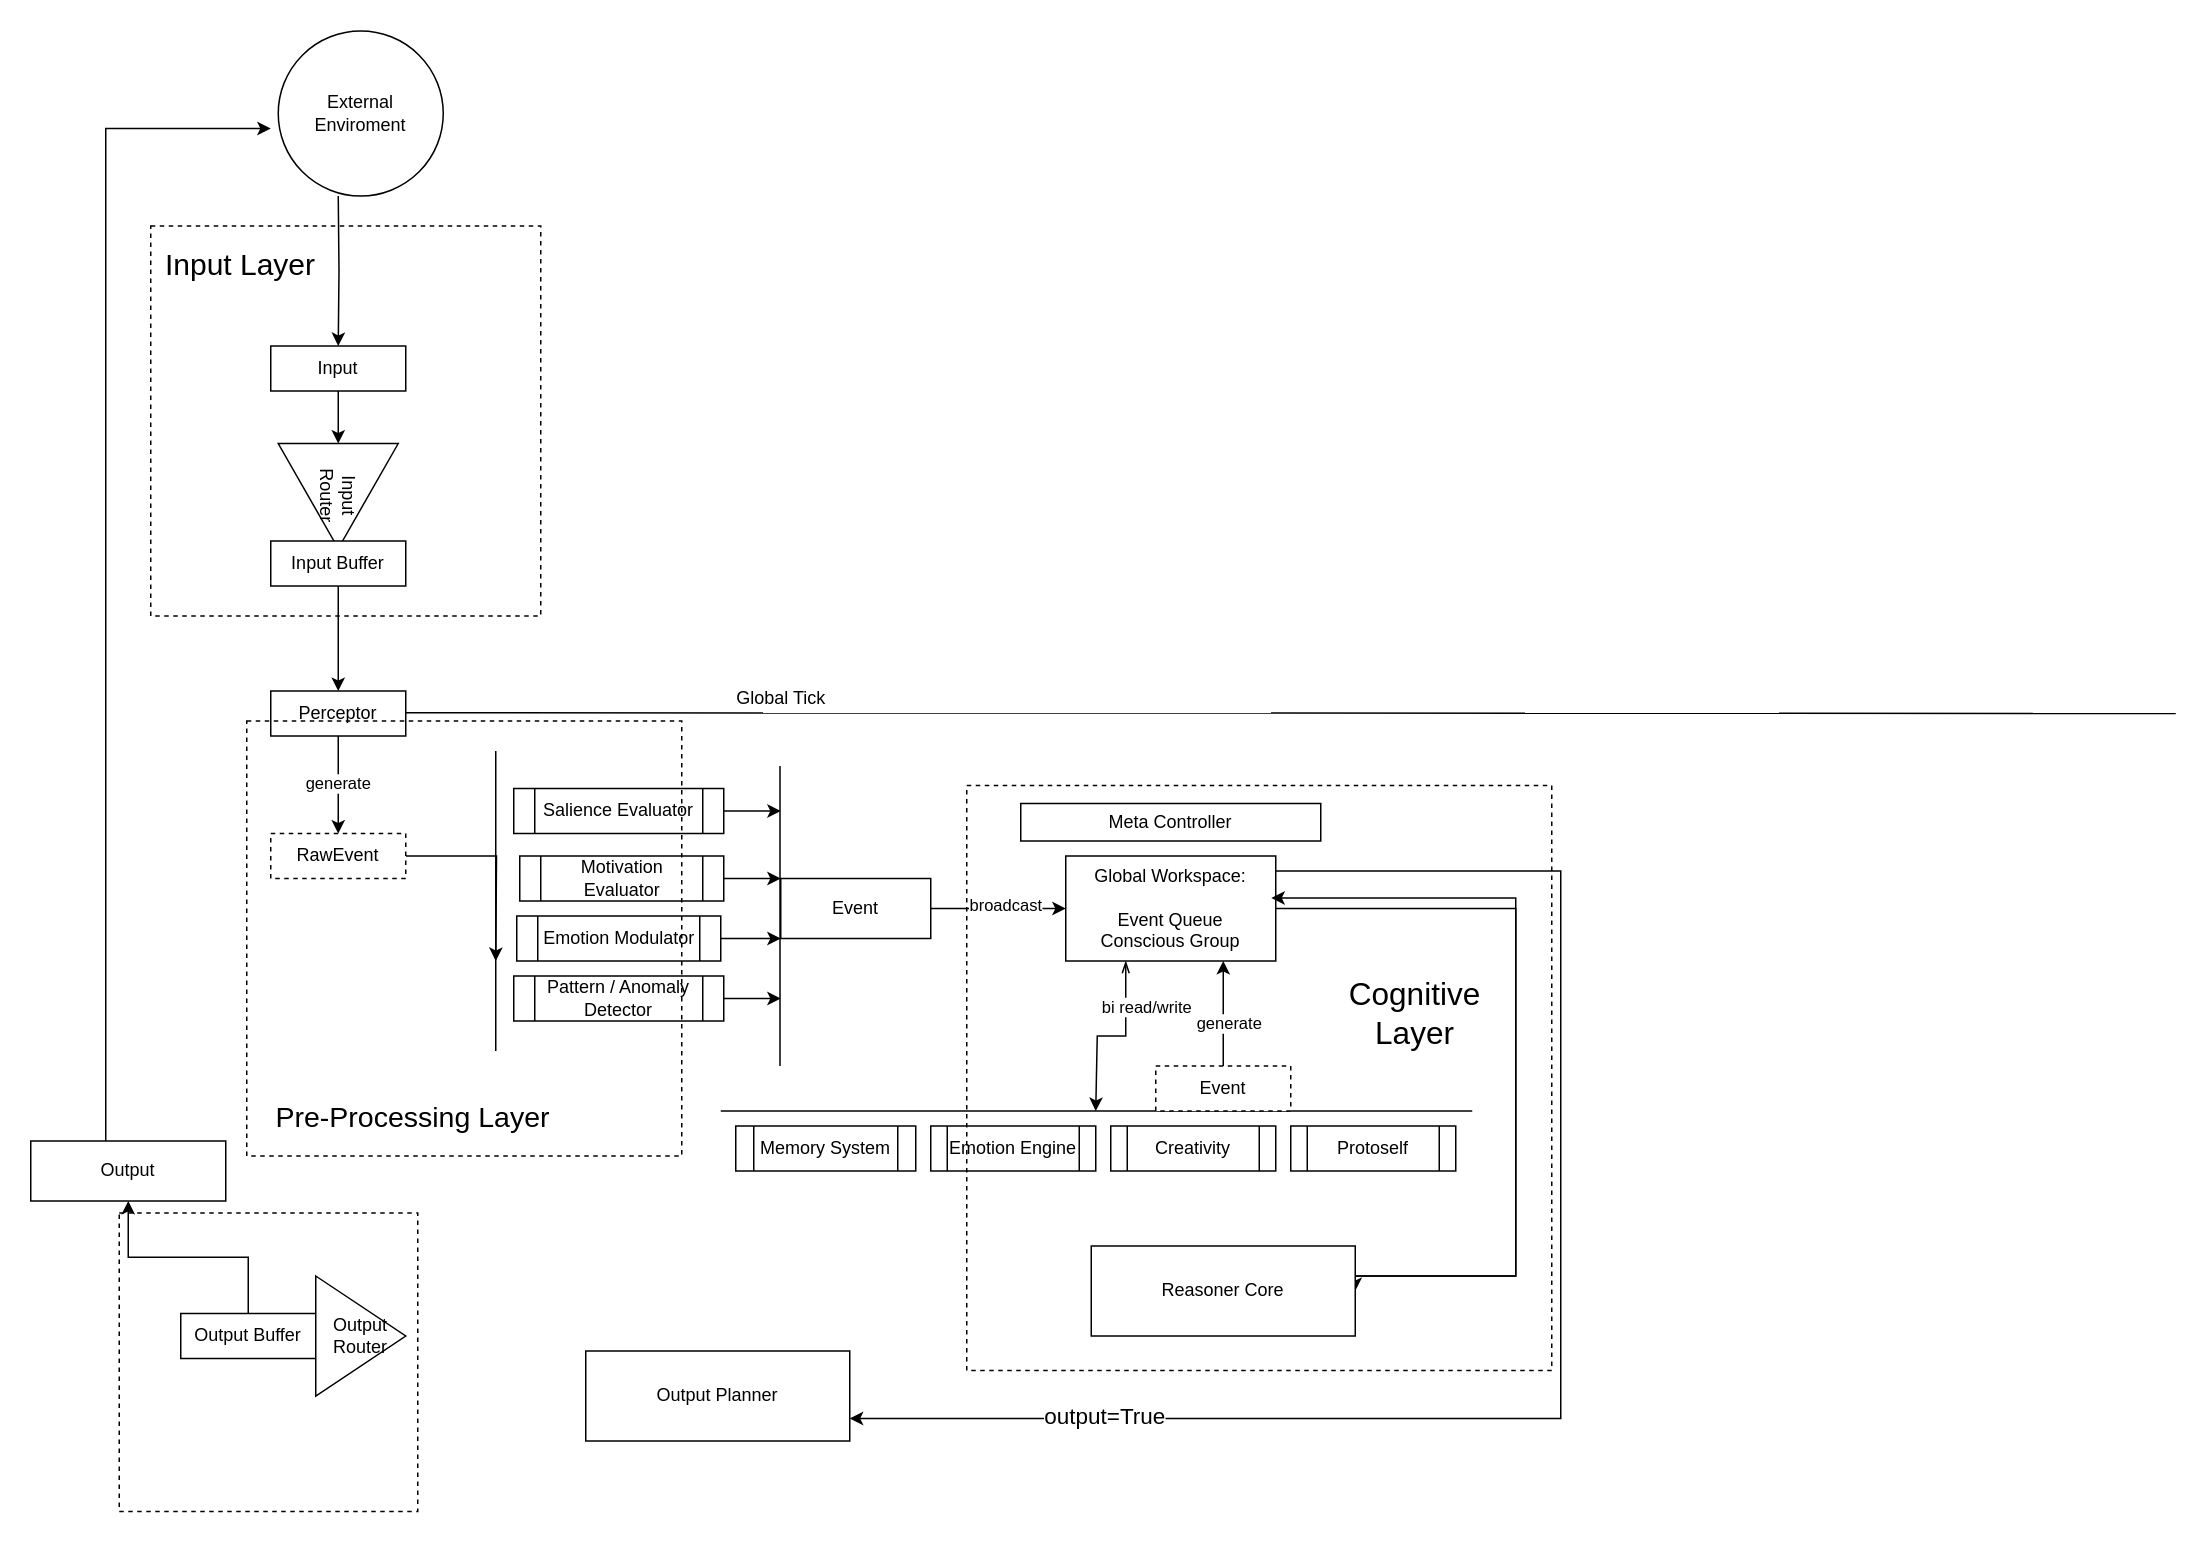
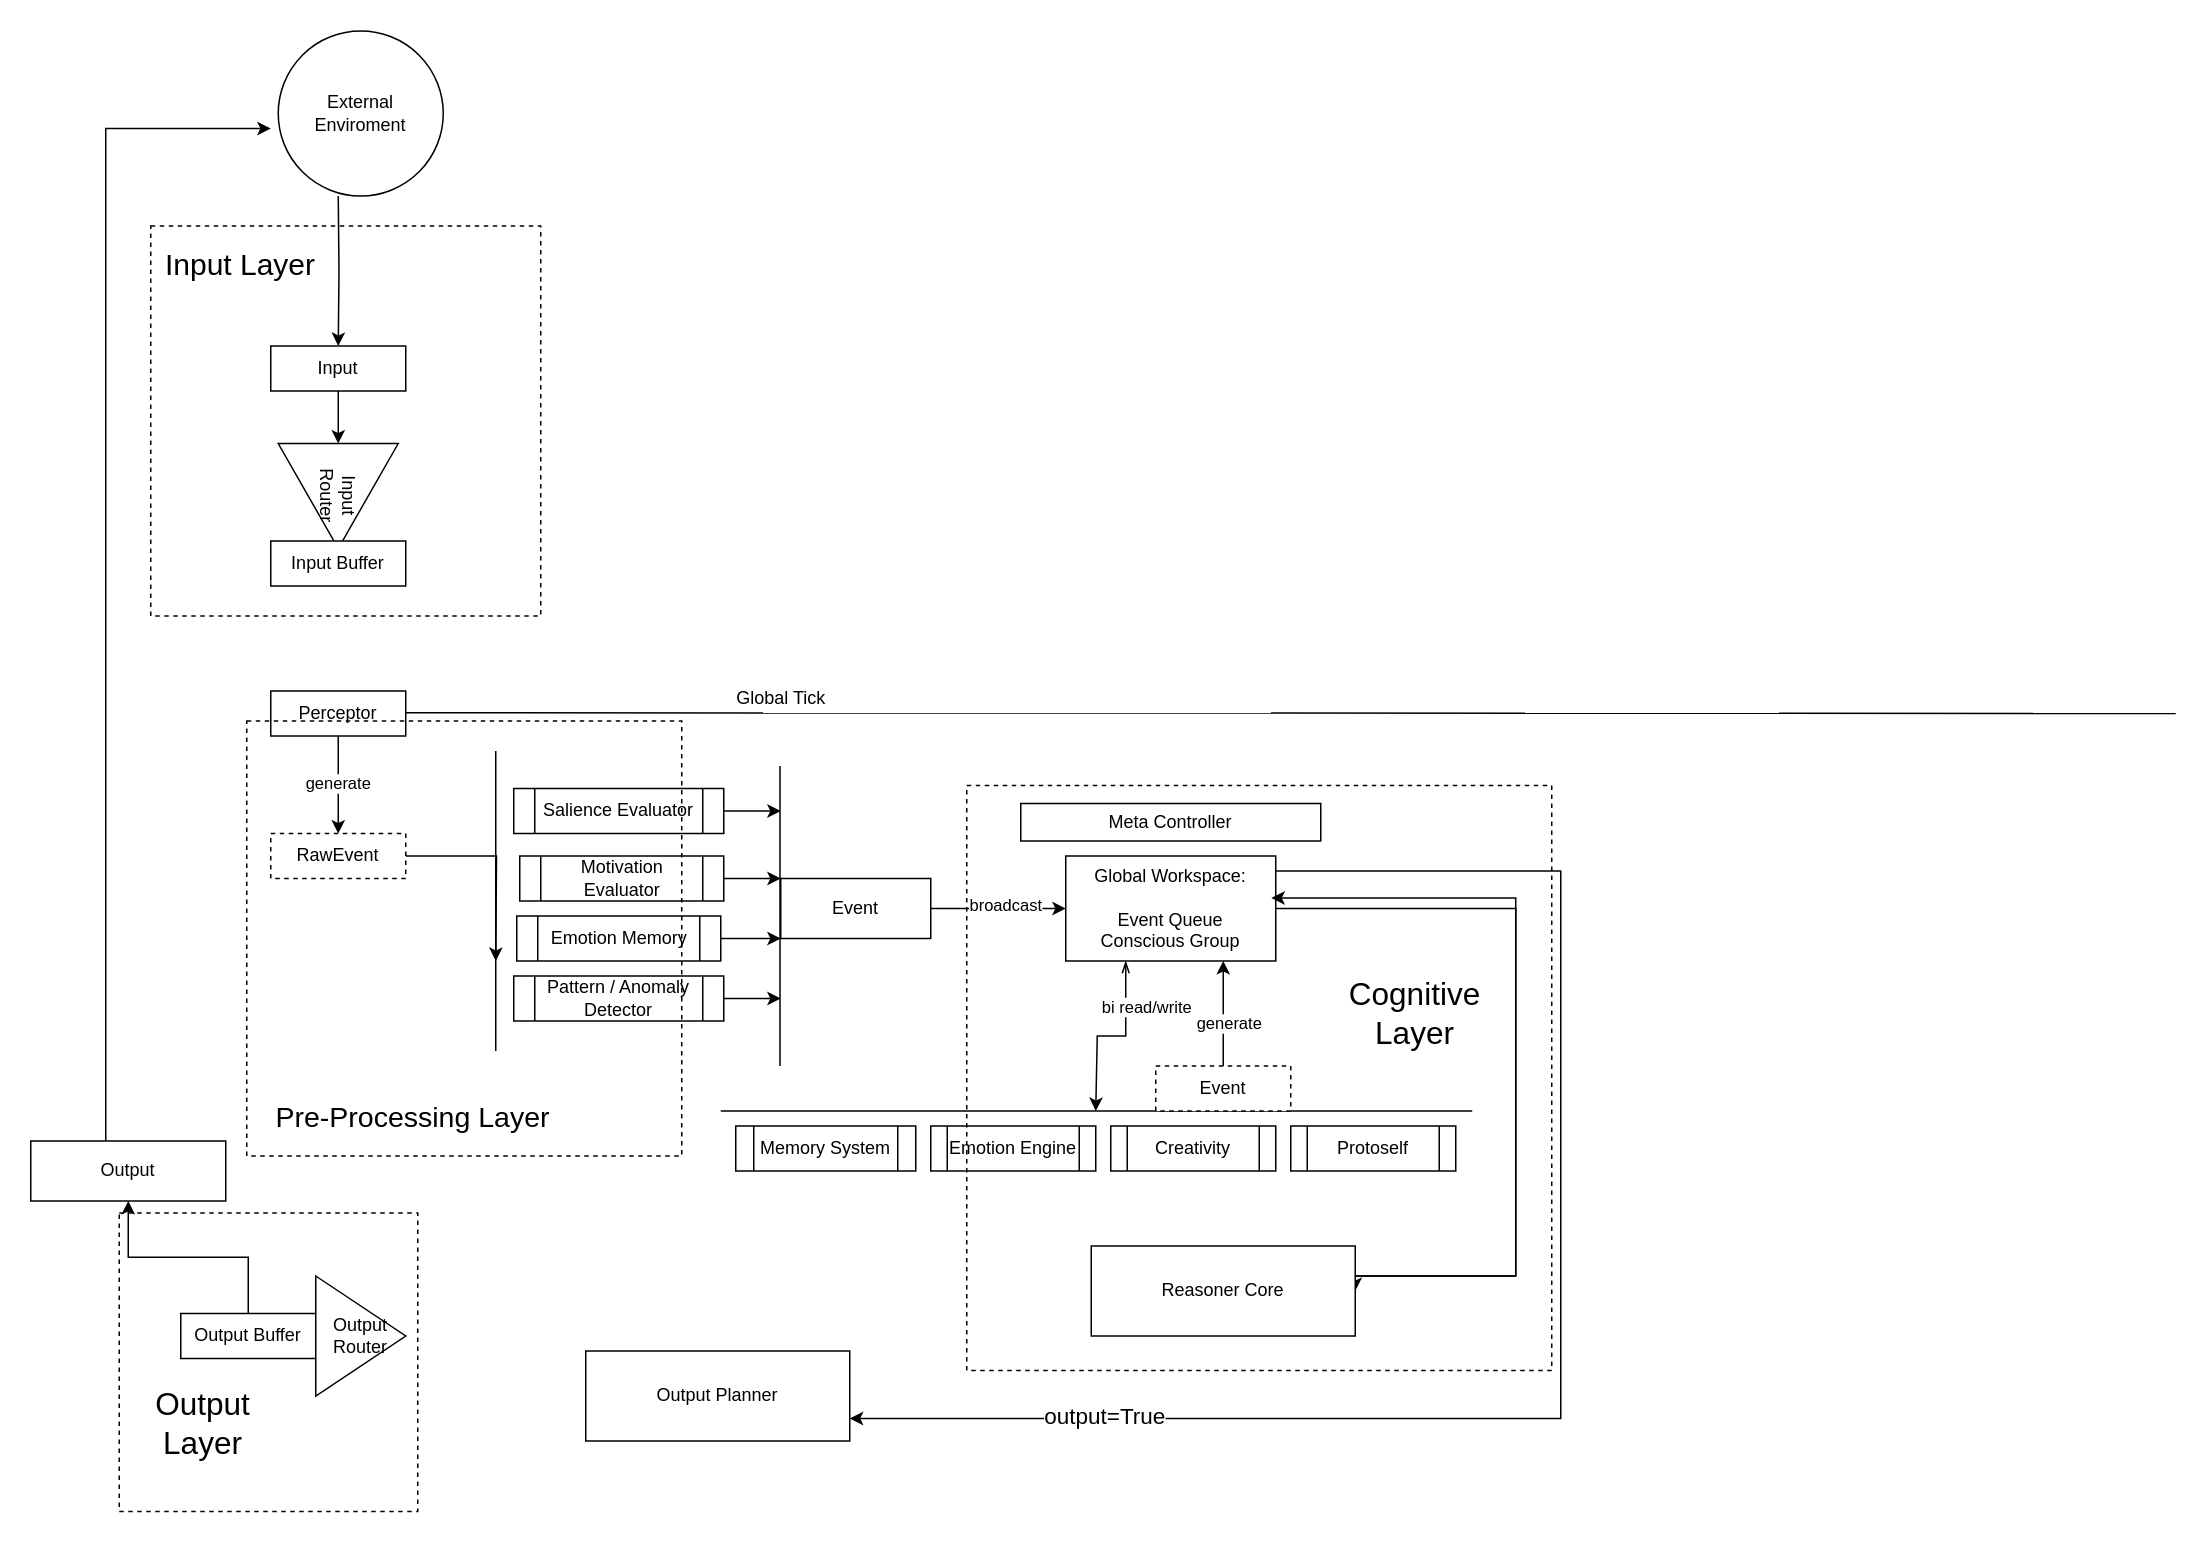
(338, 633) -> none
(620, 938) -> (620, 938)
none -> (203, 1423)
